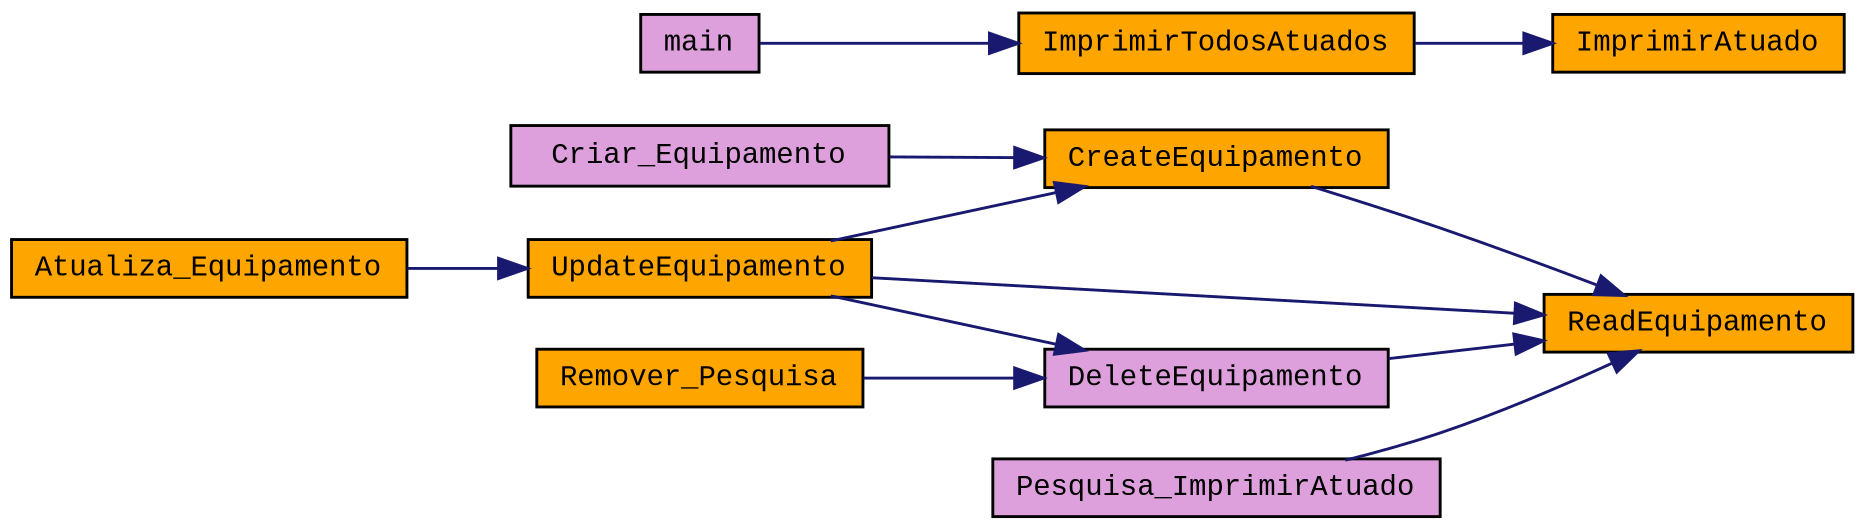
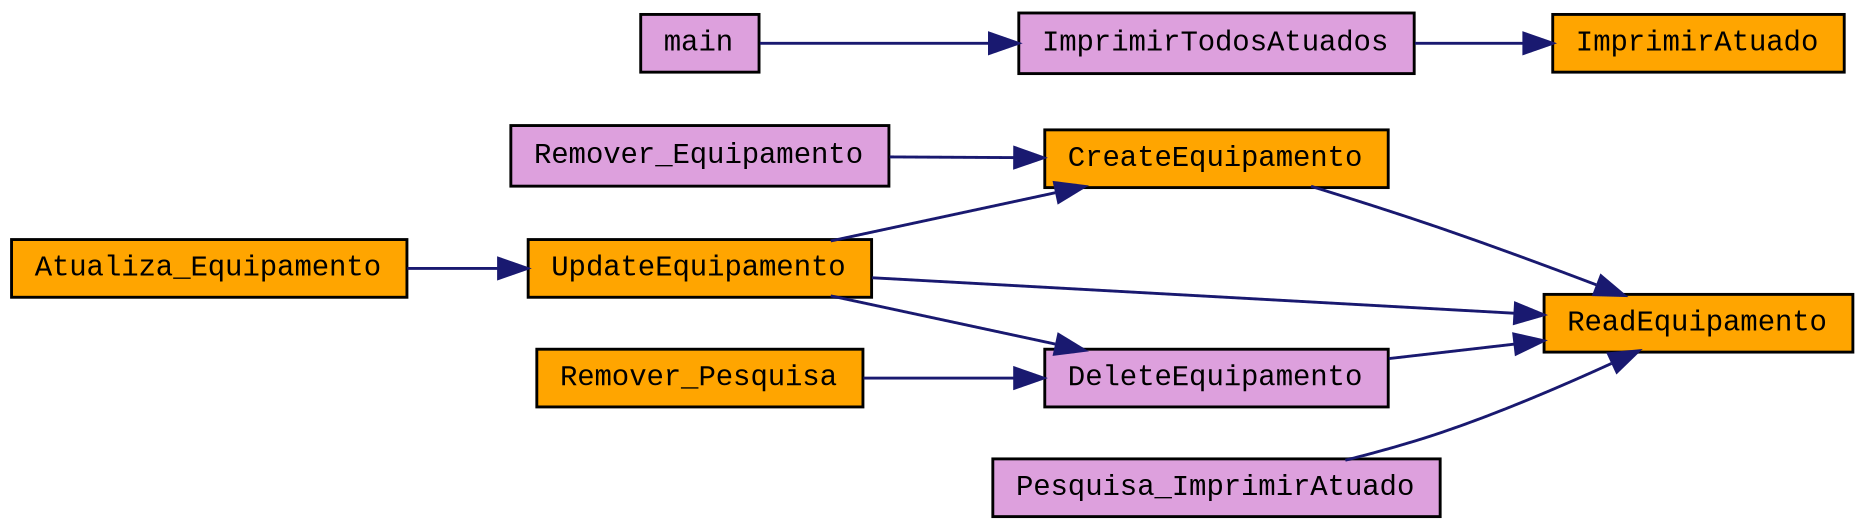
(1216, 43) -> (1216, 43)
(700, 156) -> (700, 156)
